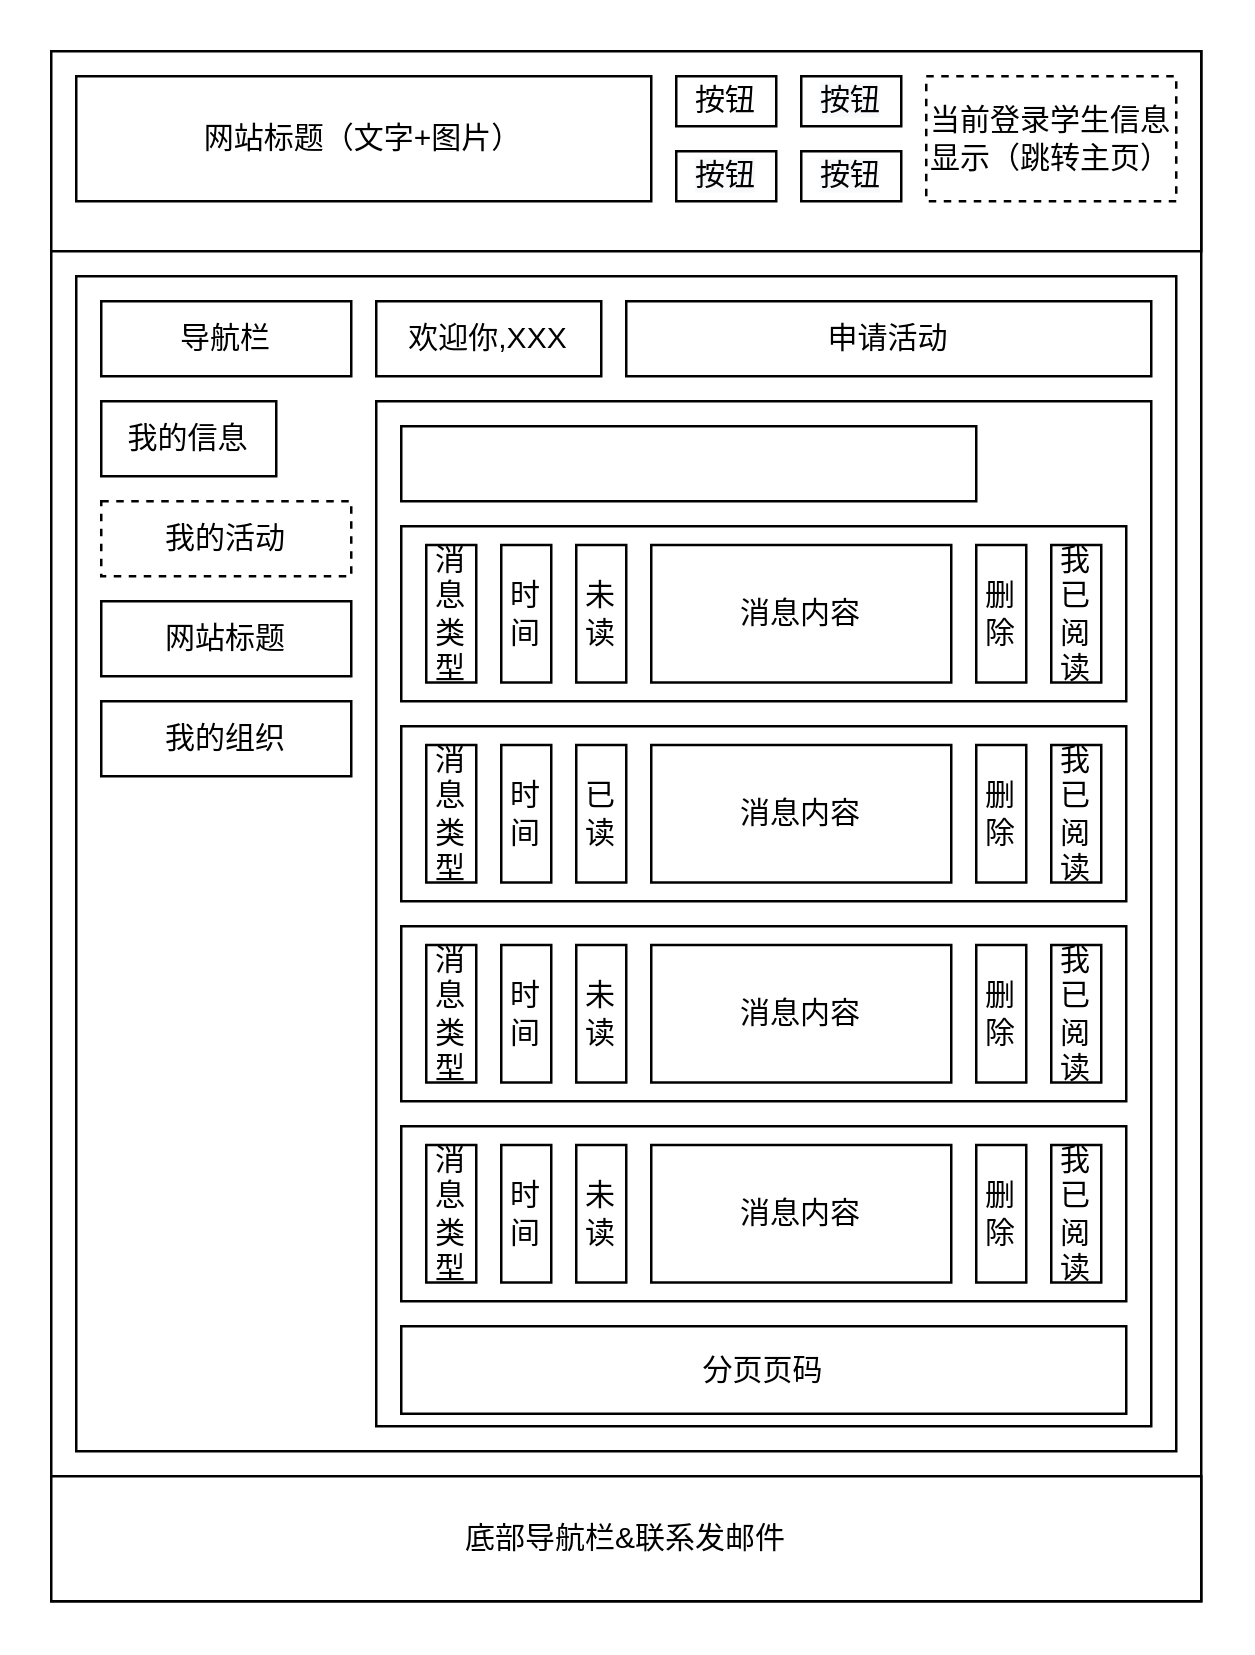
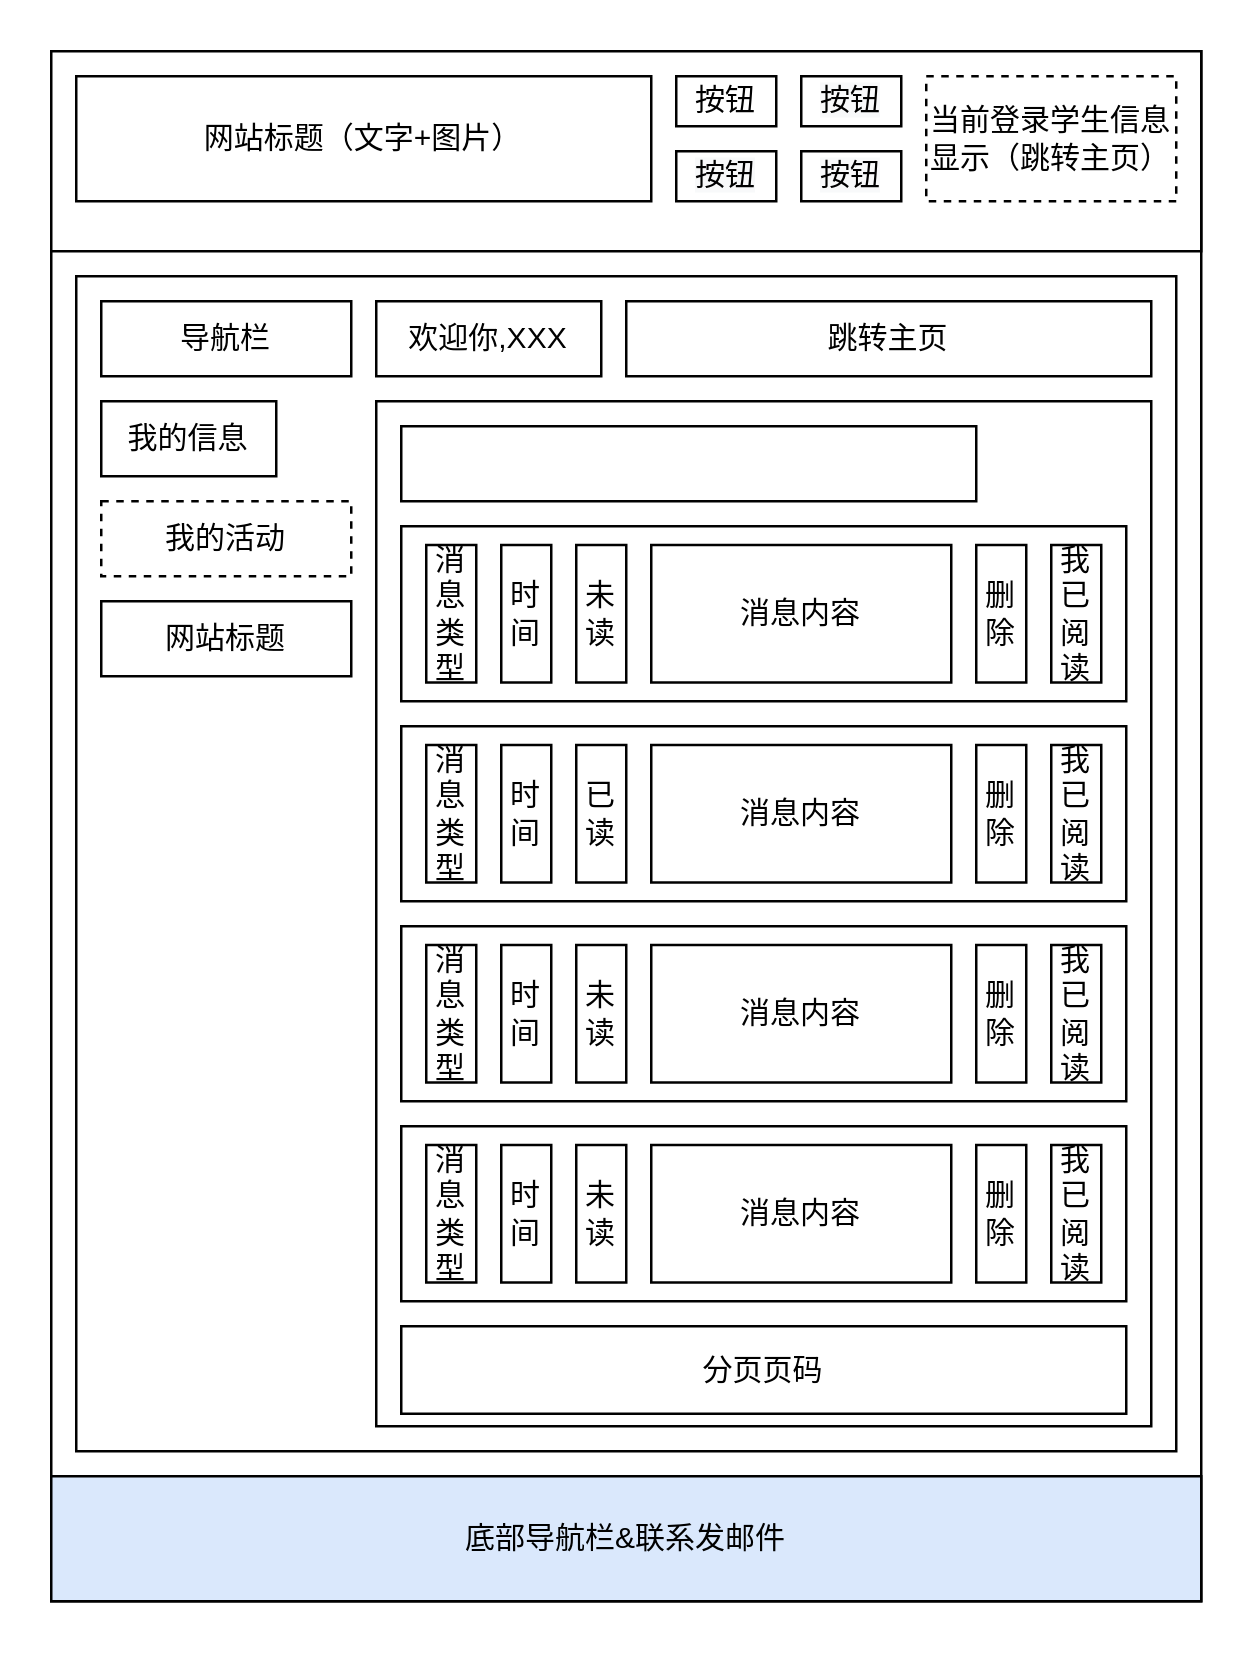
(889, 339) -> (889, 339)
(226, 739) -> none
(626, 1539) -> (626, 1539)
